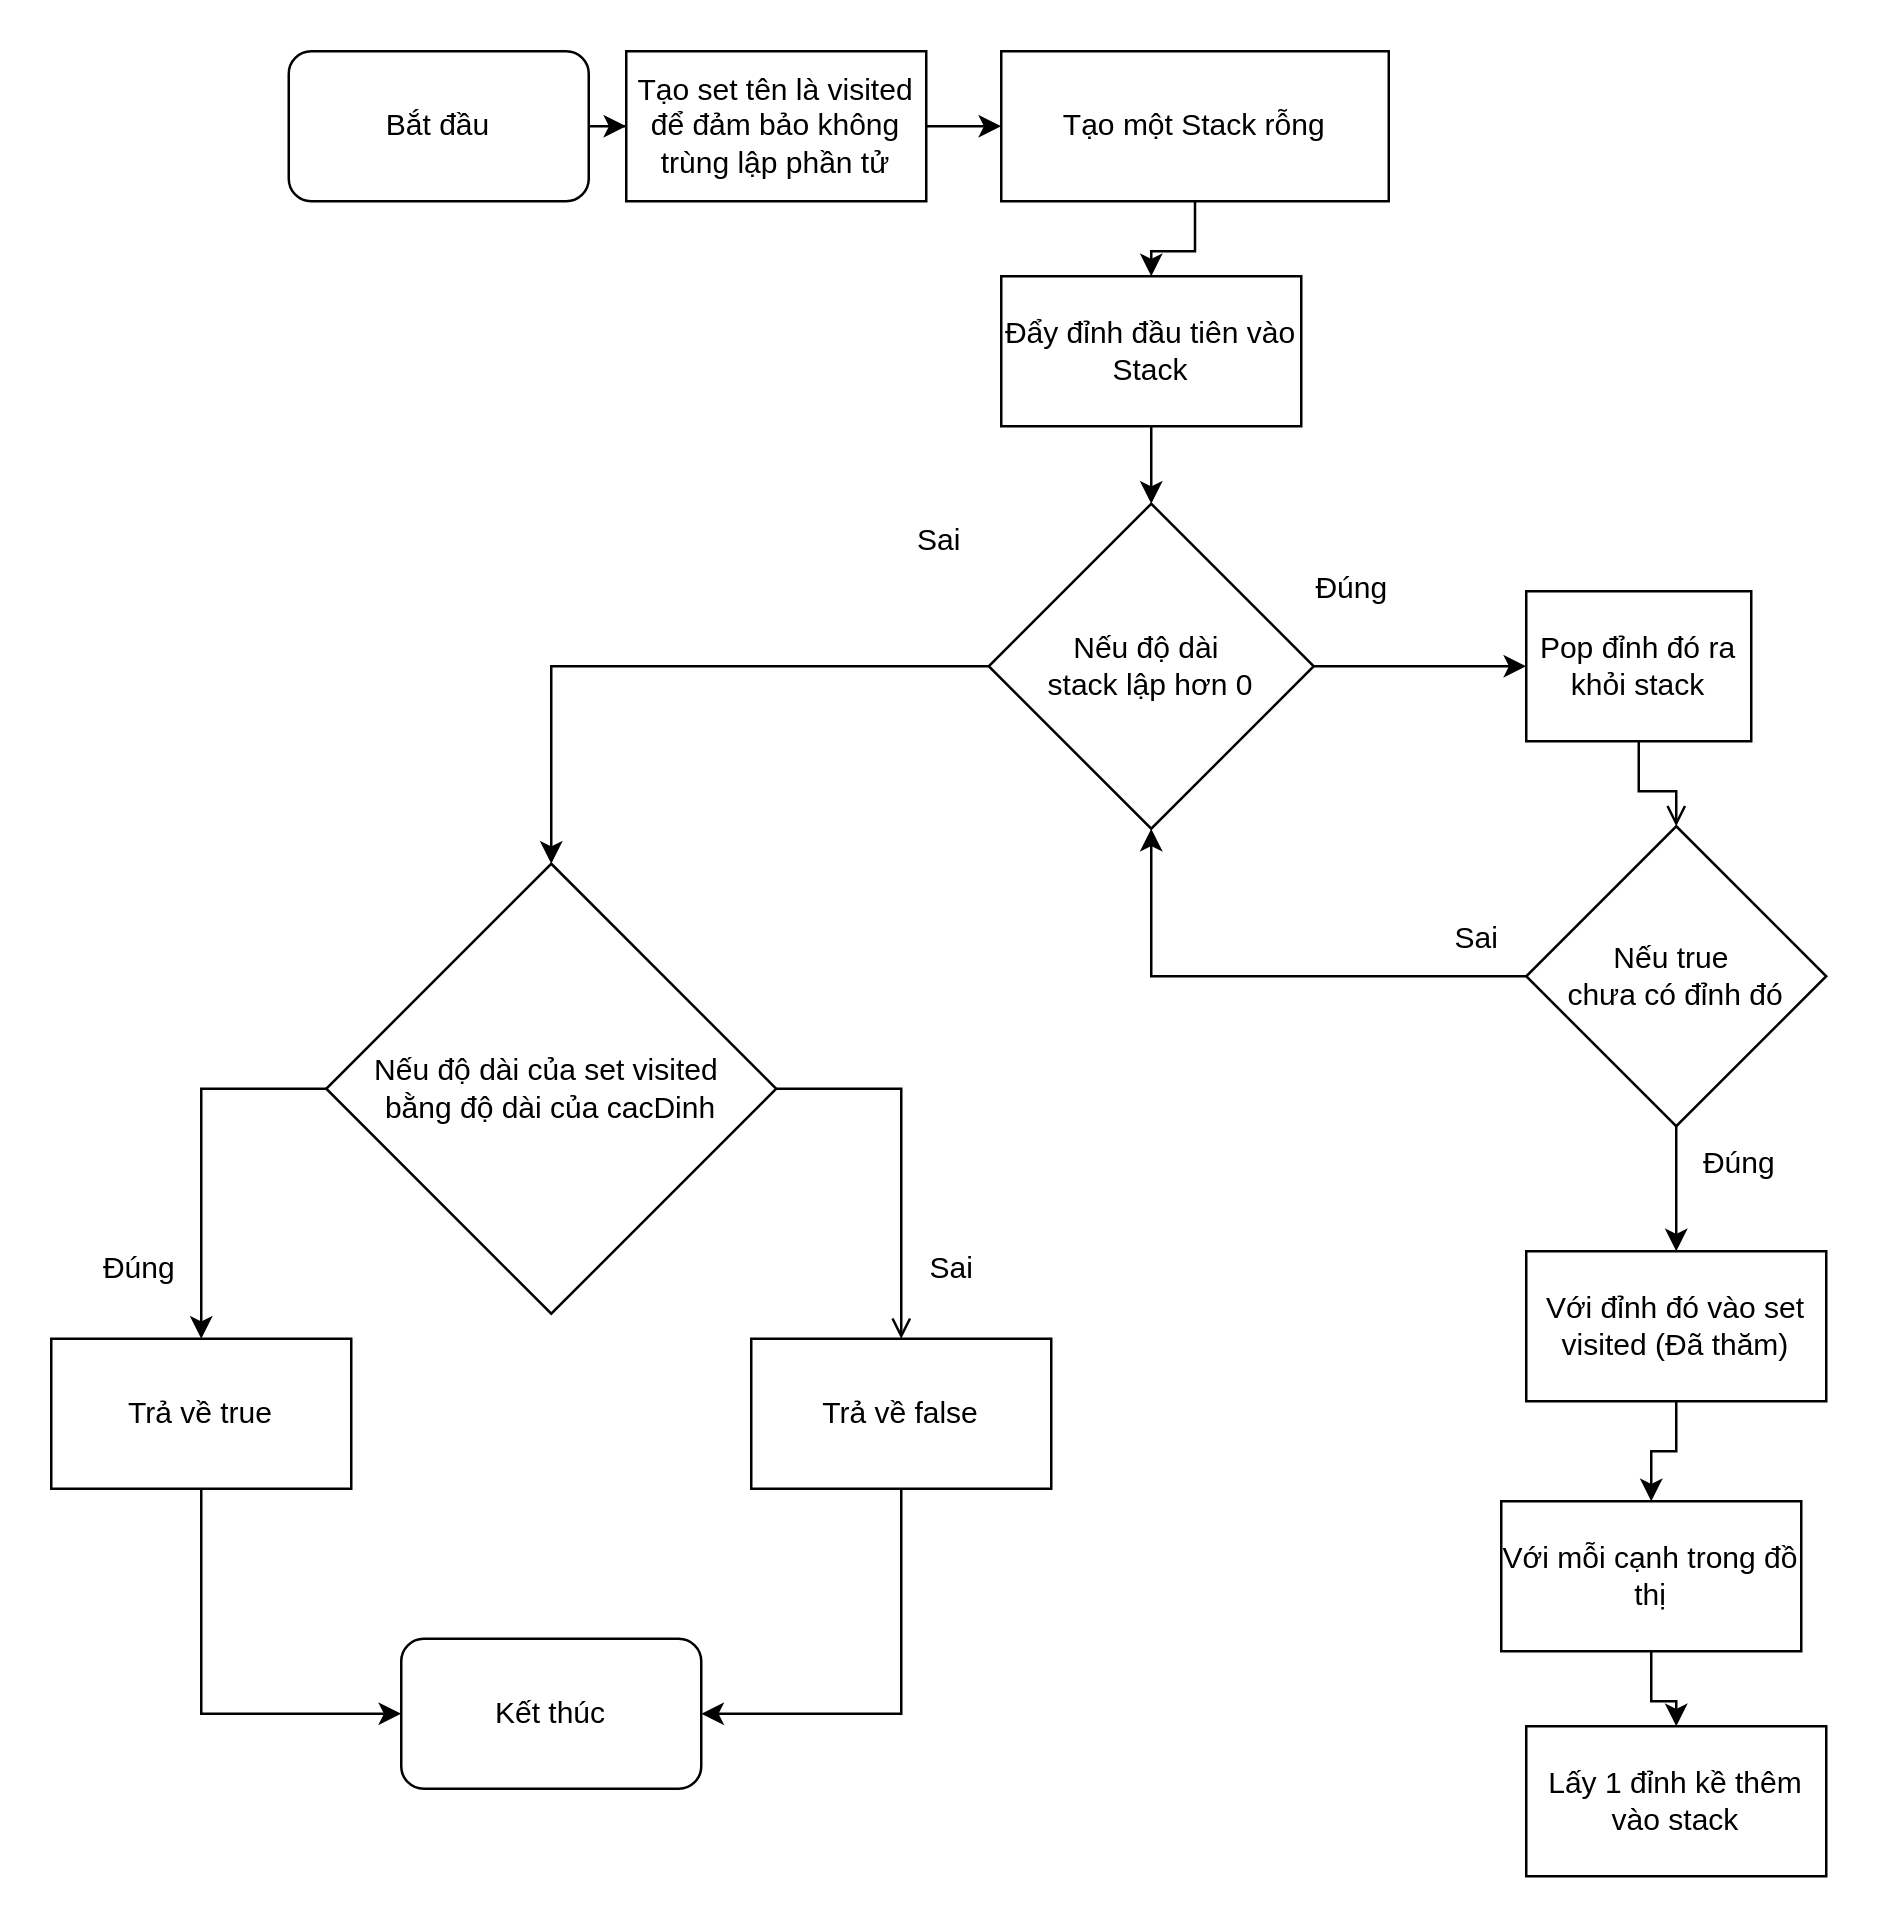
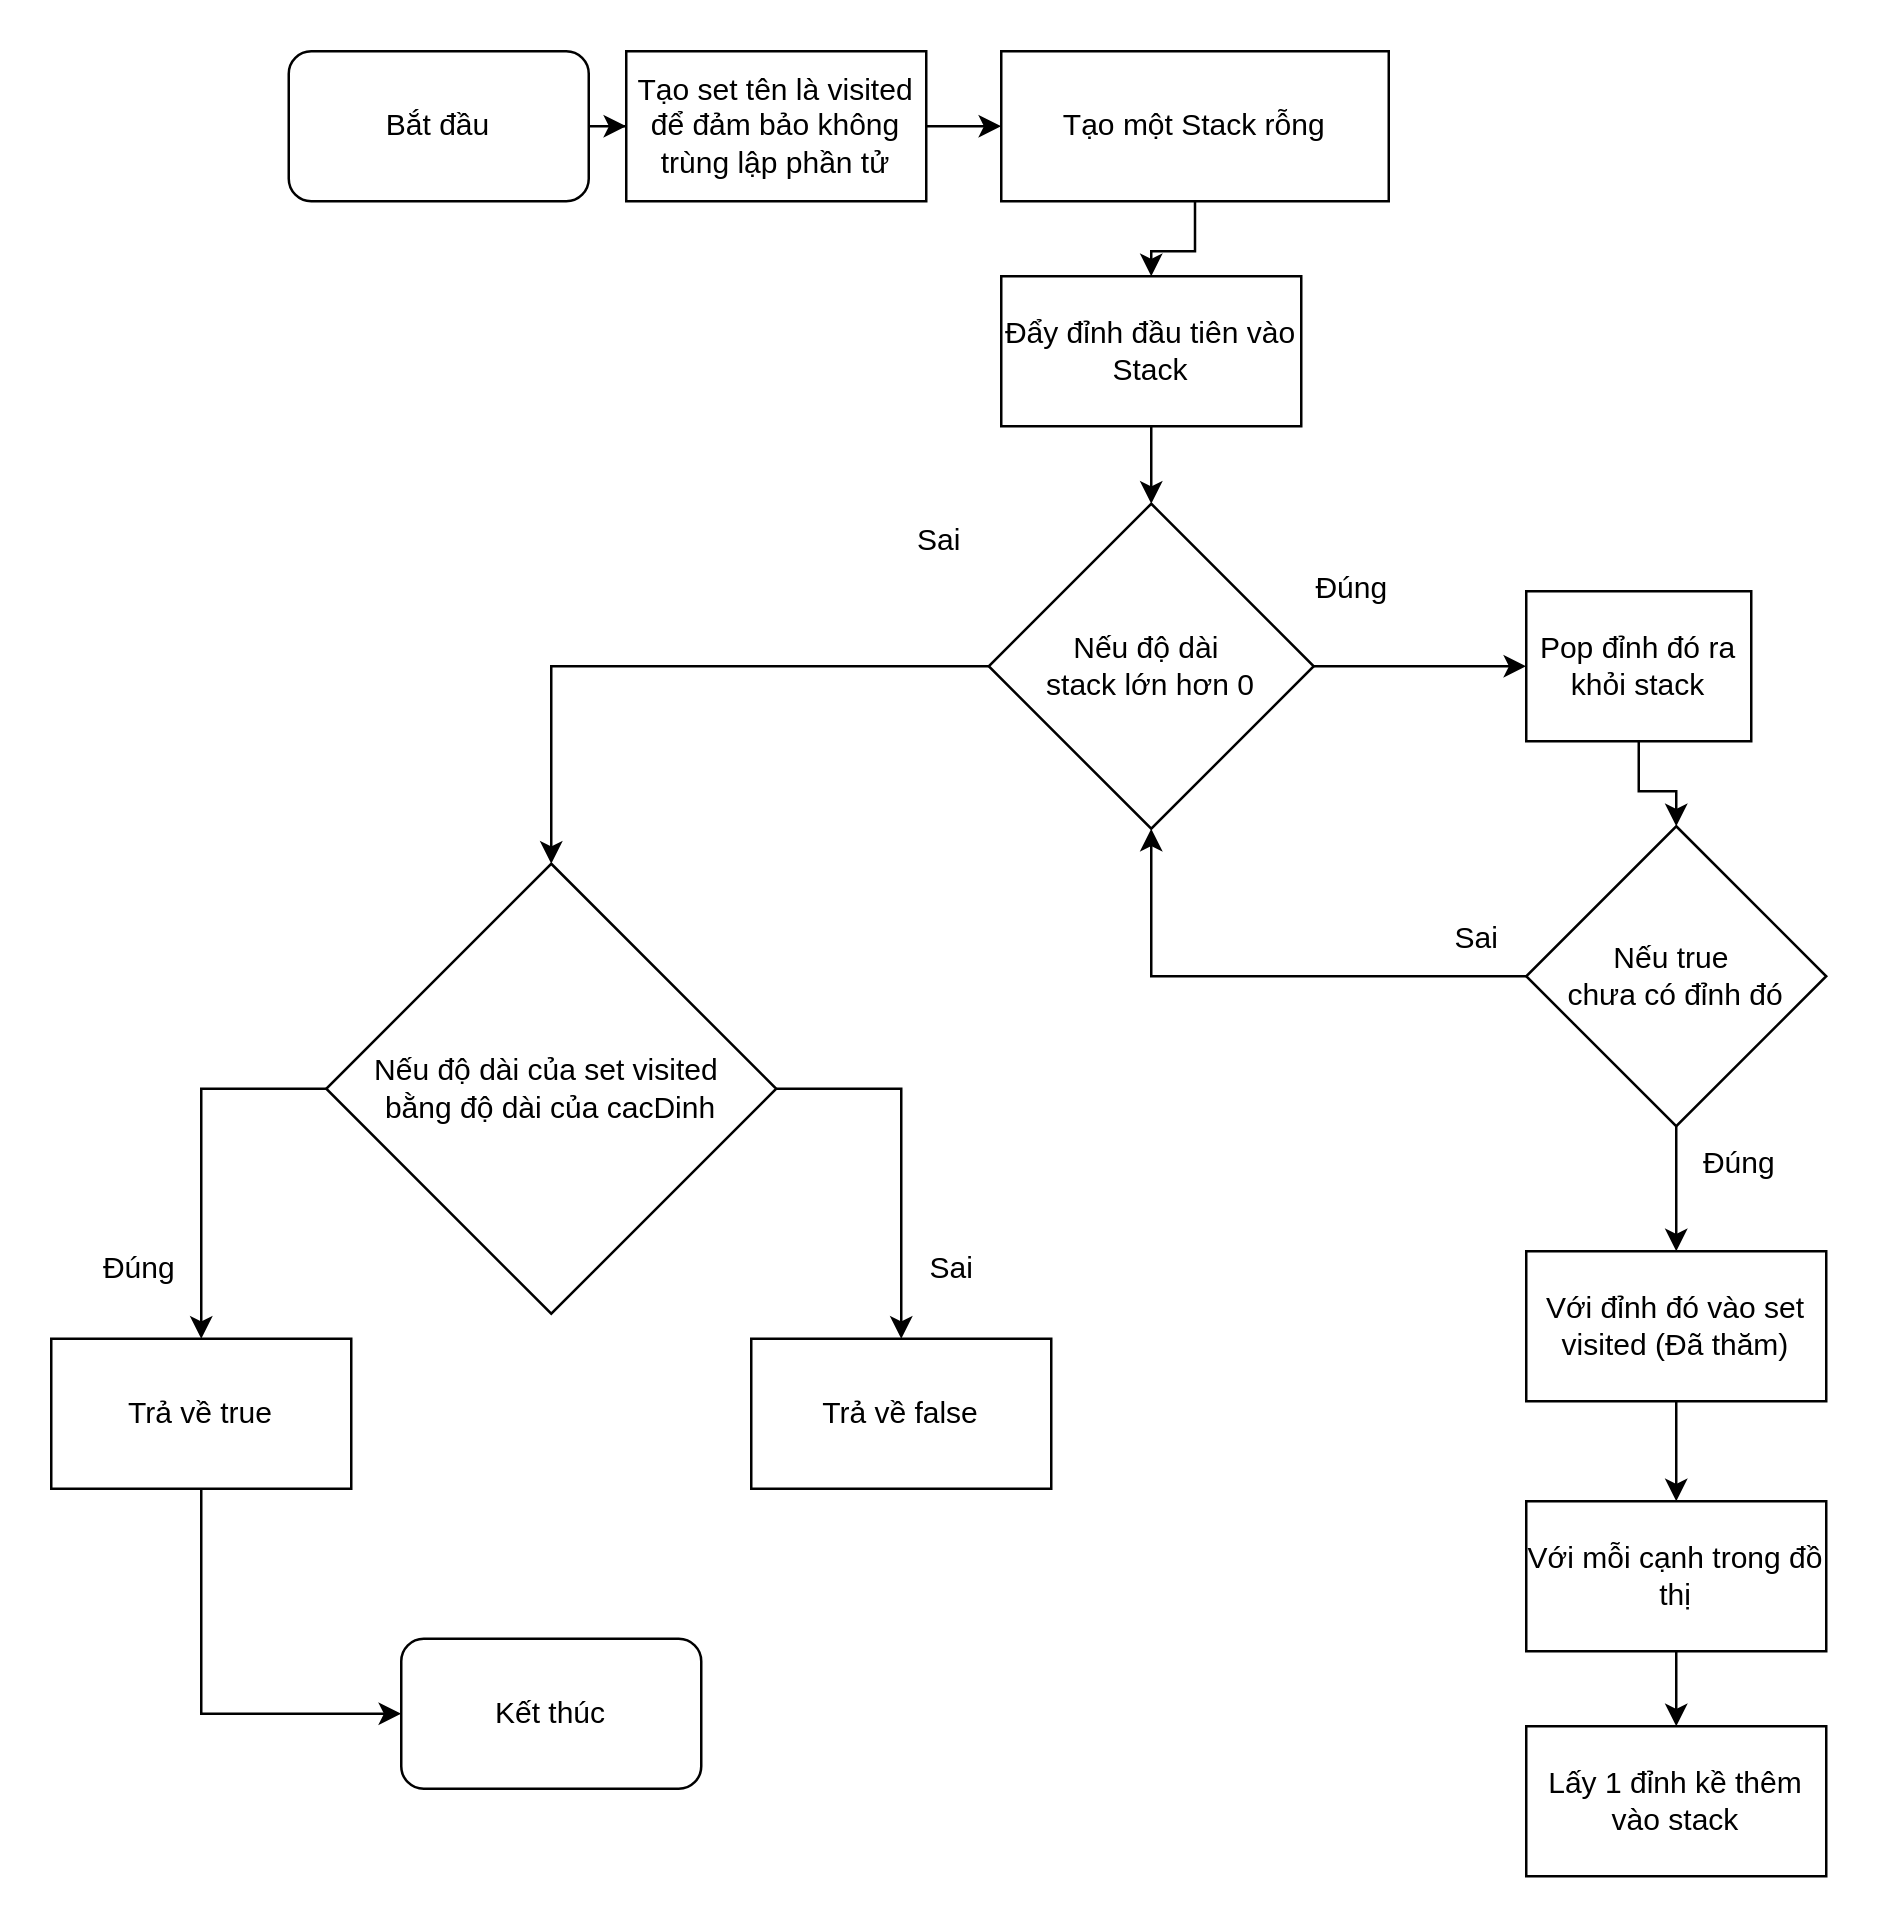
(1151, 666) -> (1151, 666)
(1676, 812) -> (1676, 808)
(901, 1324) -> (901, 1320)
(1651, 1576) -> (1676, 1576)
(901, 1693) -> none
